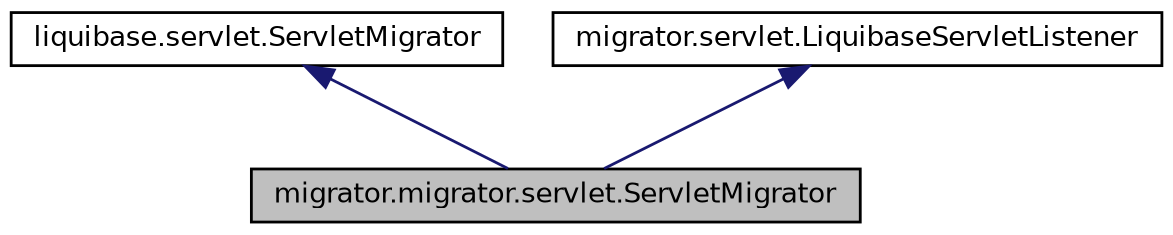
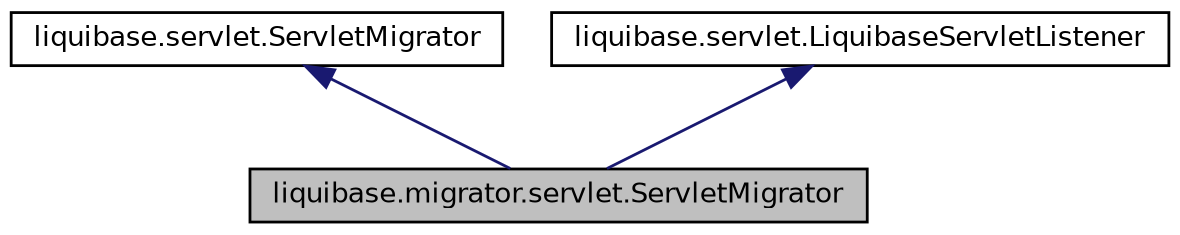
(857, 39) -> (860, 39)
(556, 196) -> (559, 196)
